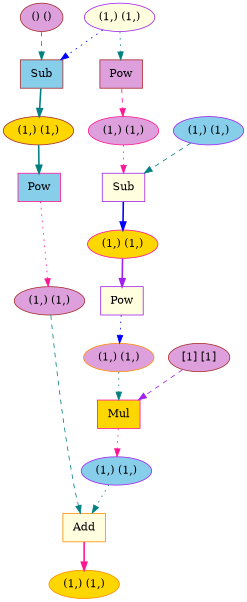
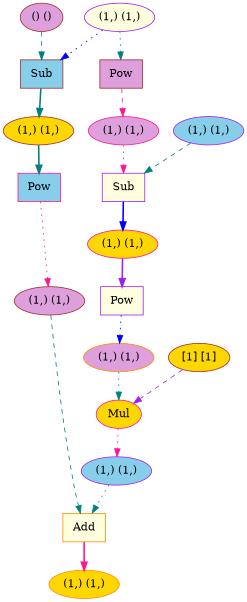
(199, 358) -> (199, 358)
(119, 414) -> (119, 414)
